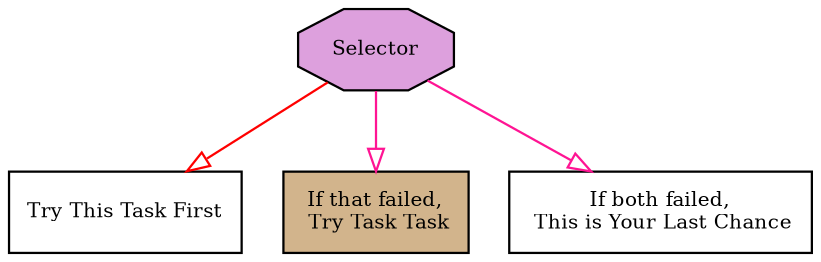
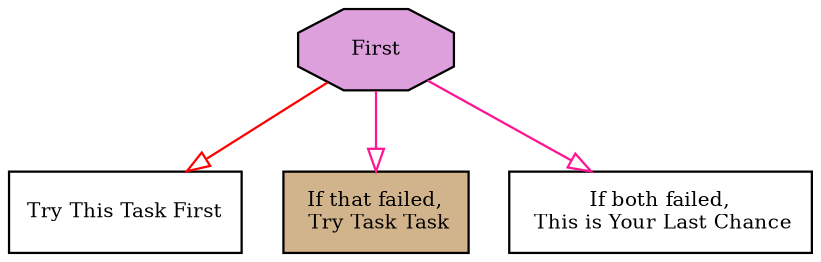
(376, 50) -> (376, 50)
